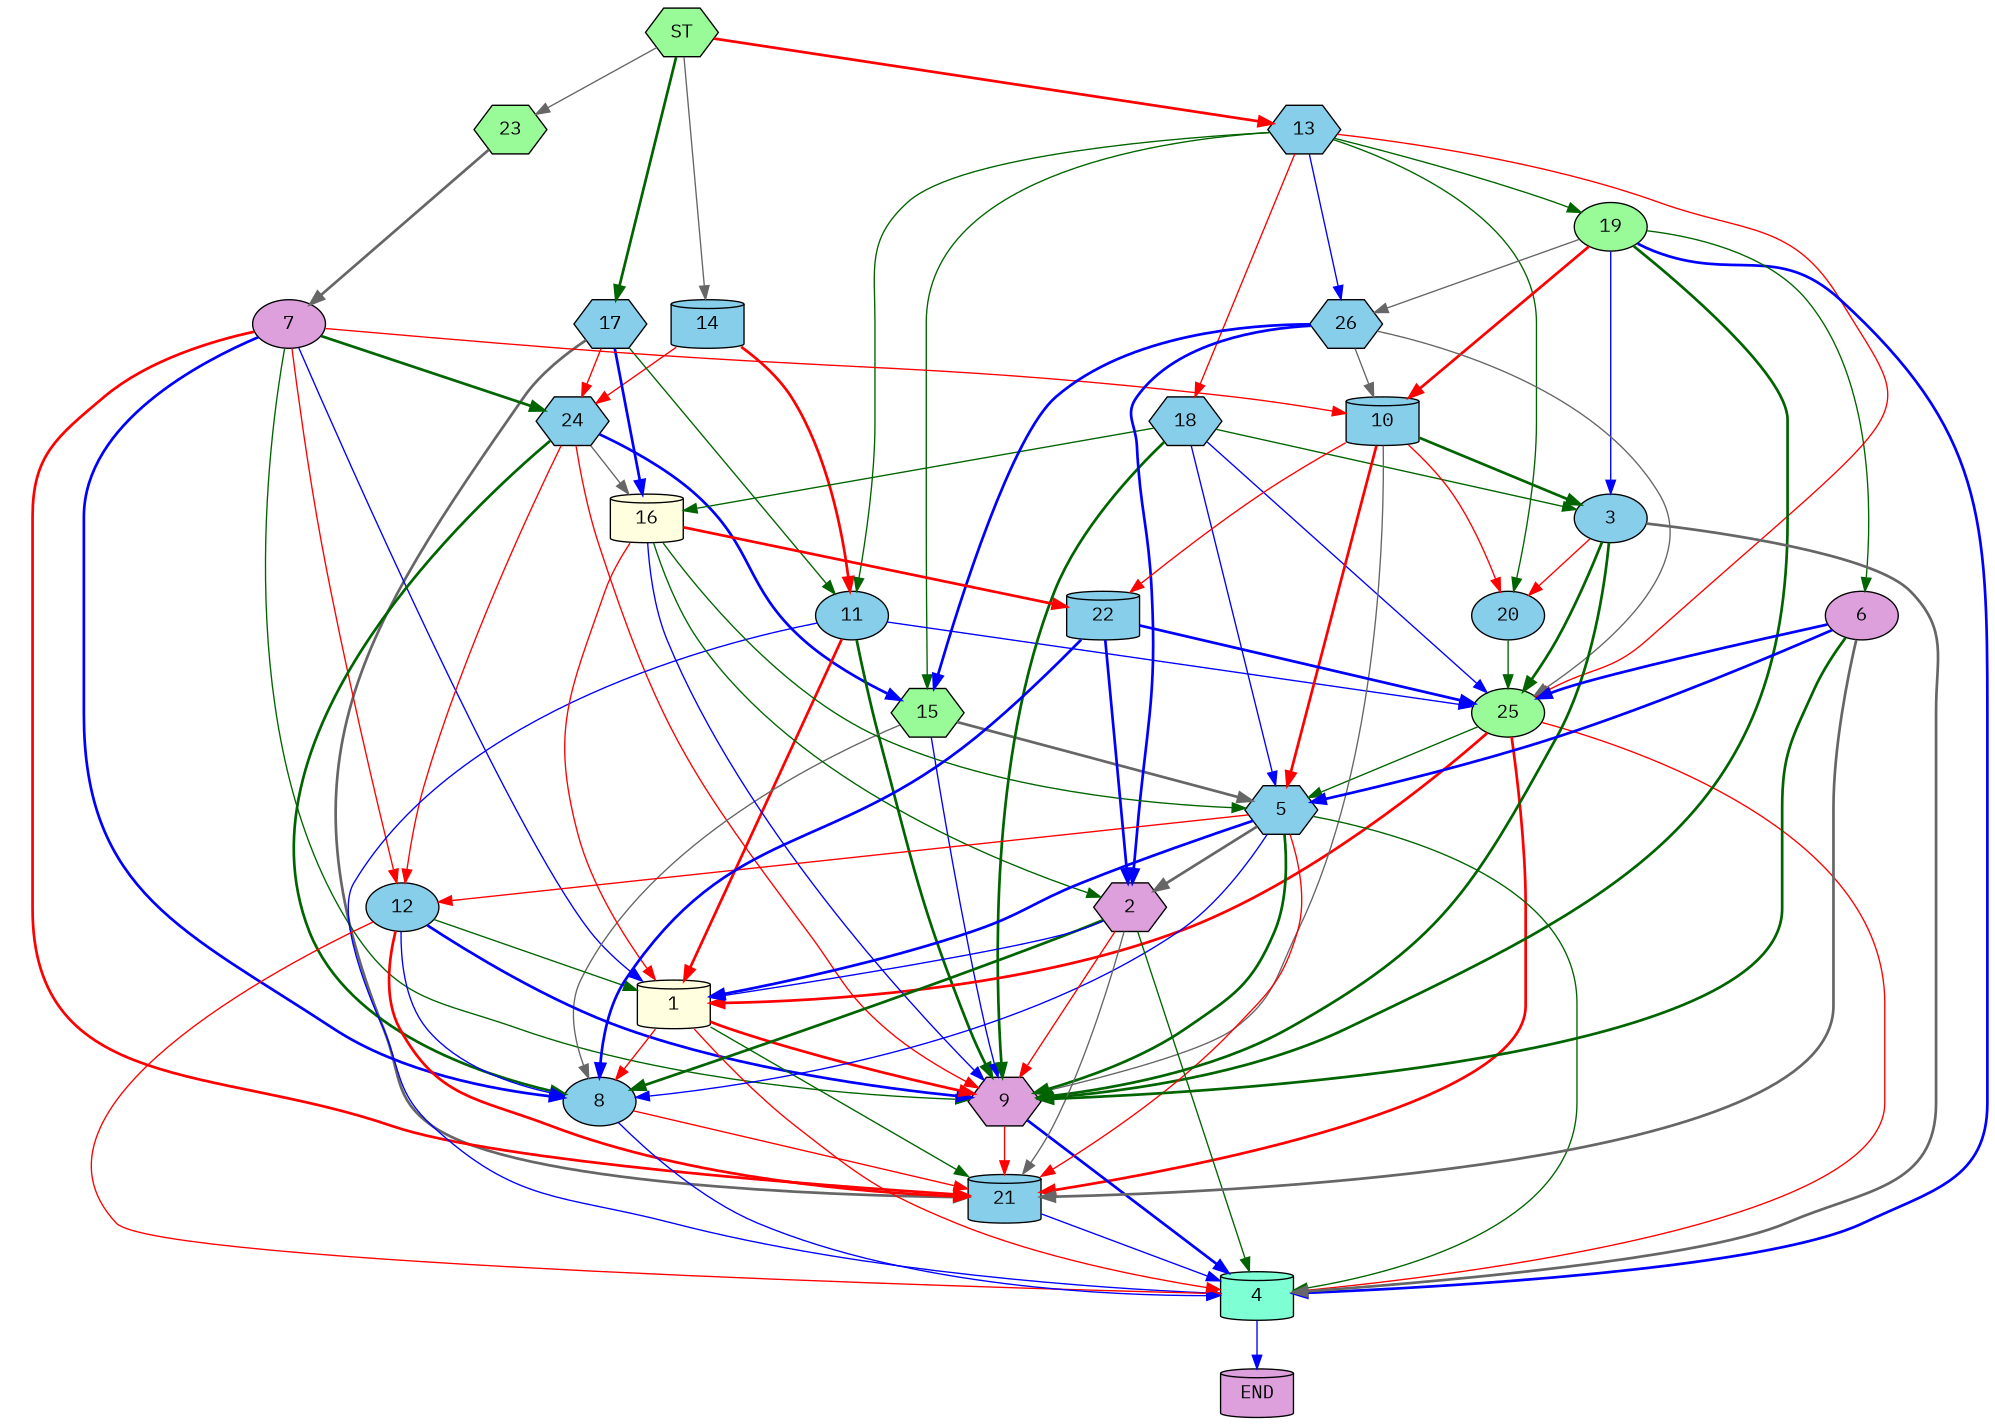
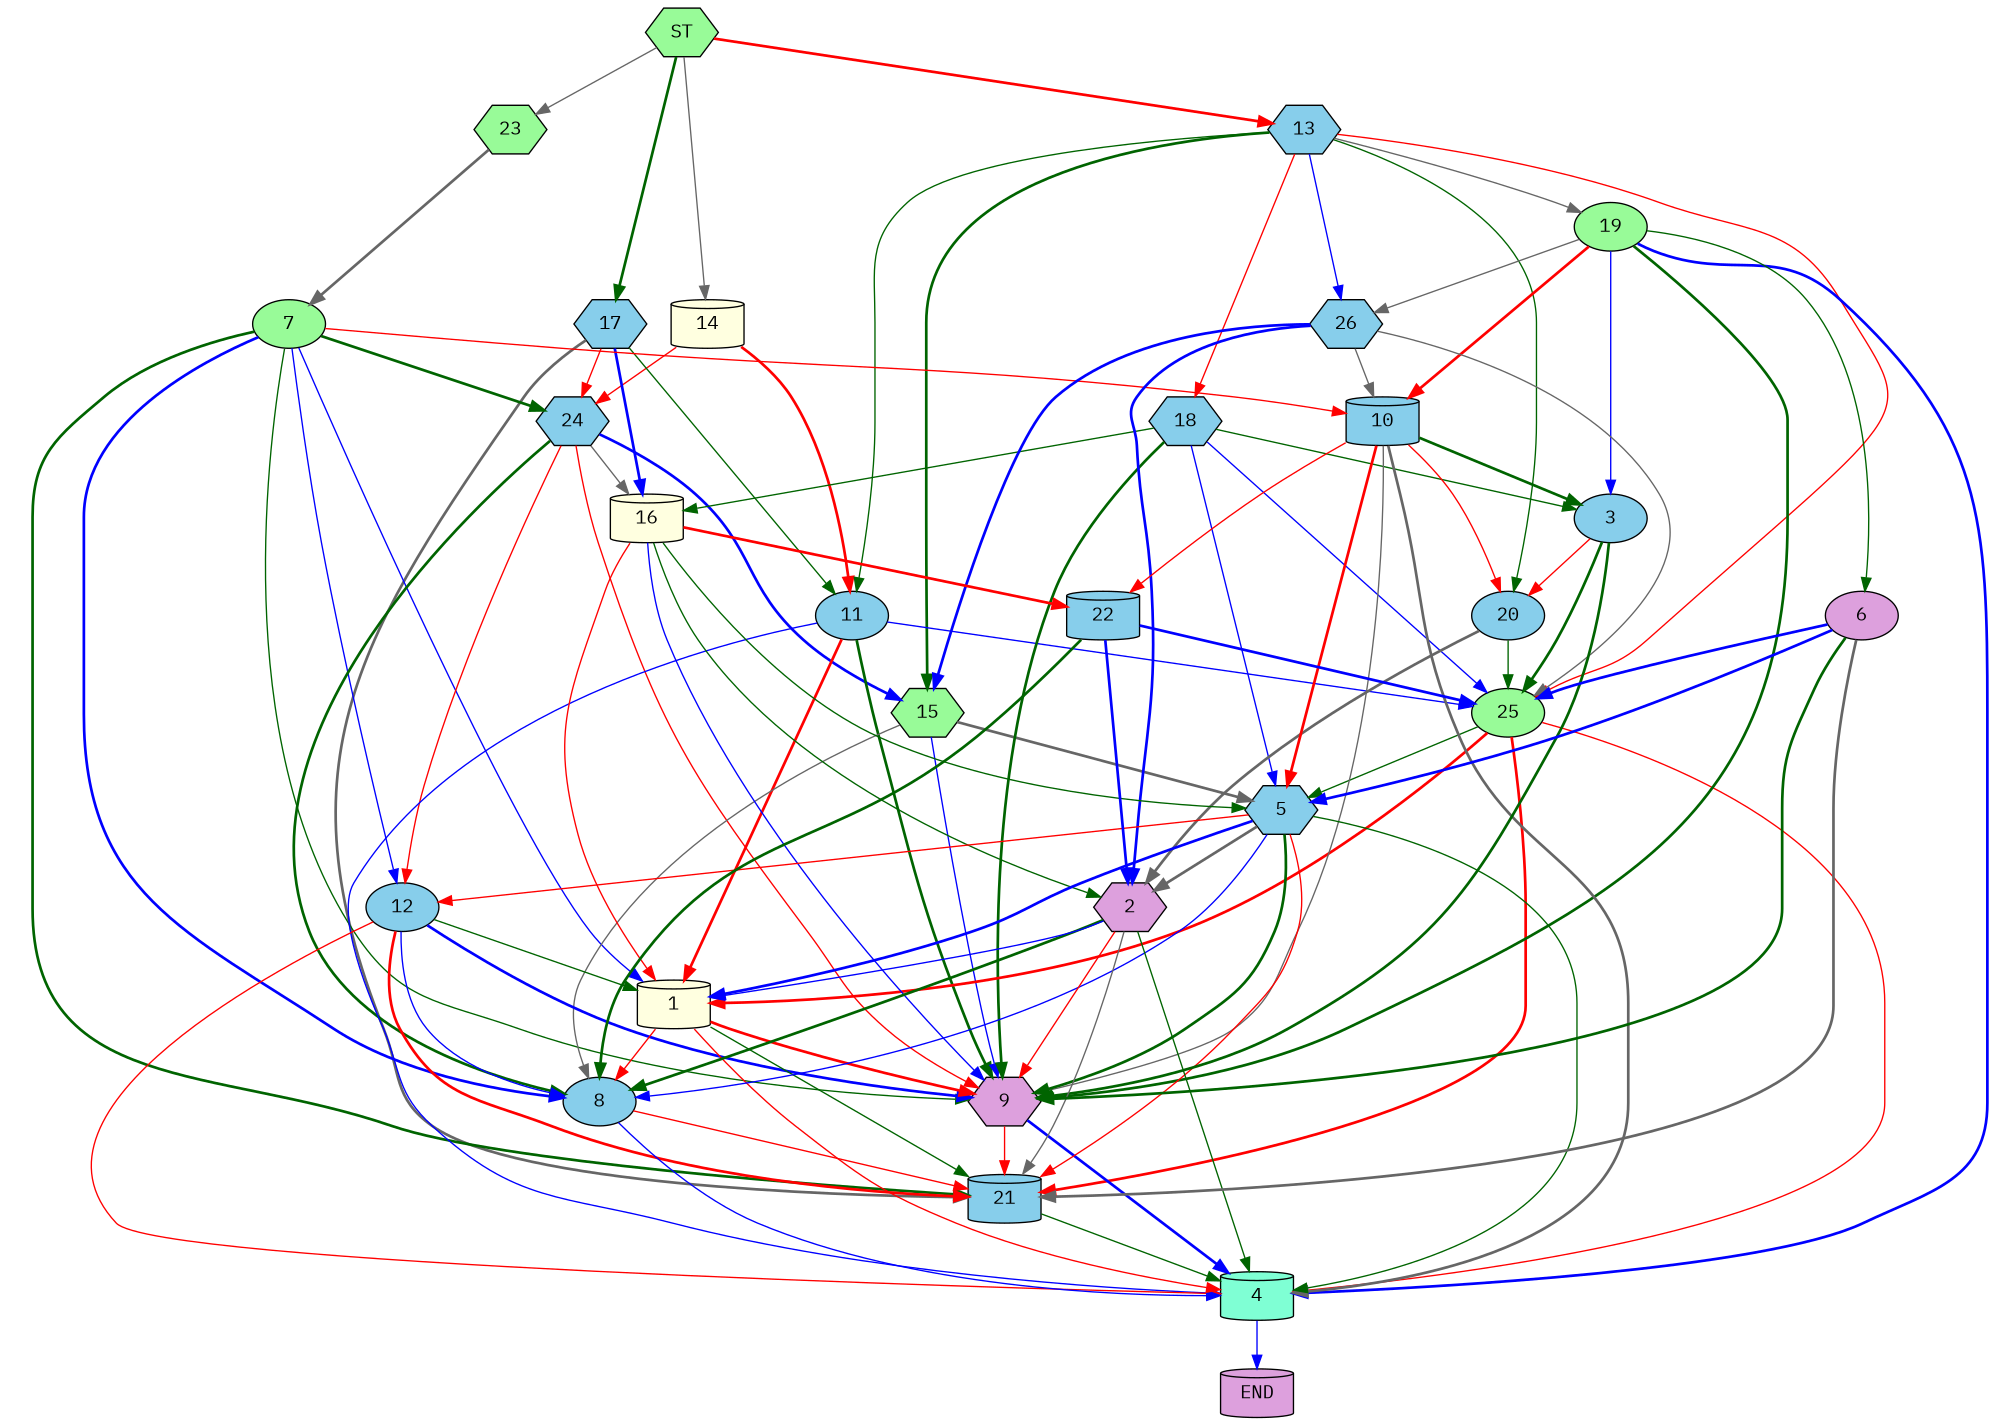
(1452, 170) -> (1452, 170)
(934, 286) -> (934, 286)
(289, 324) -> (289, 324)
(708, 324) -> (708, 324)
(335, 610) -> (335, 610)
none -> (1311, 727)
(813, 831) -> (813, 831)
(105, 1046) -> (105, 1046)
(1936, 1052) -> (1619, 944)
(1124, 1245) -> (1124, 1245)
